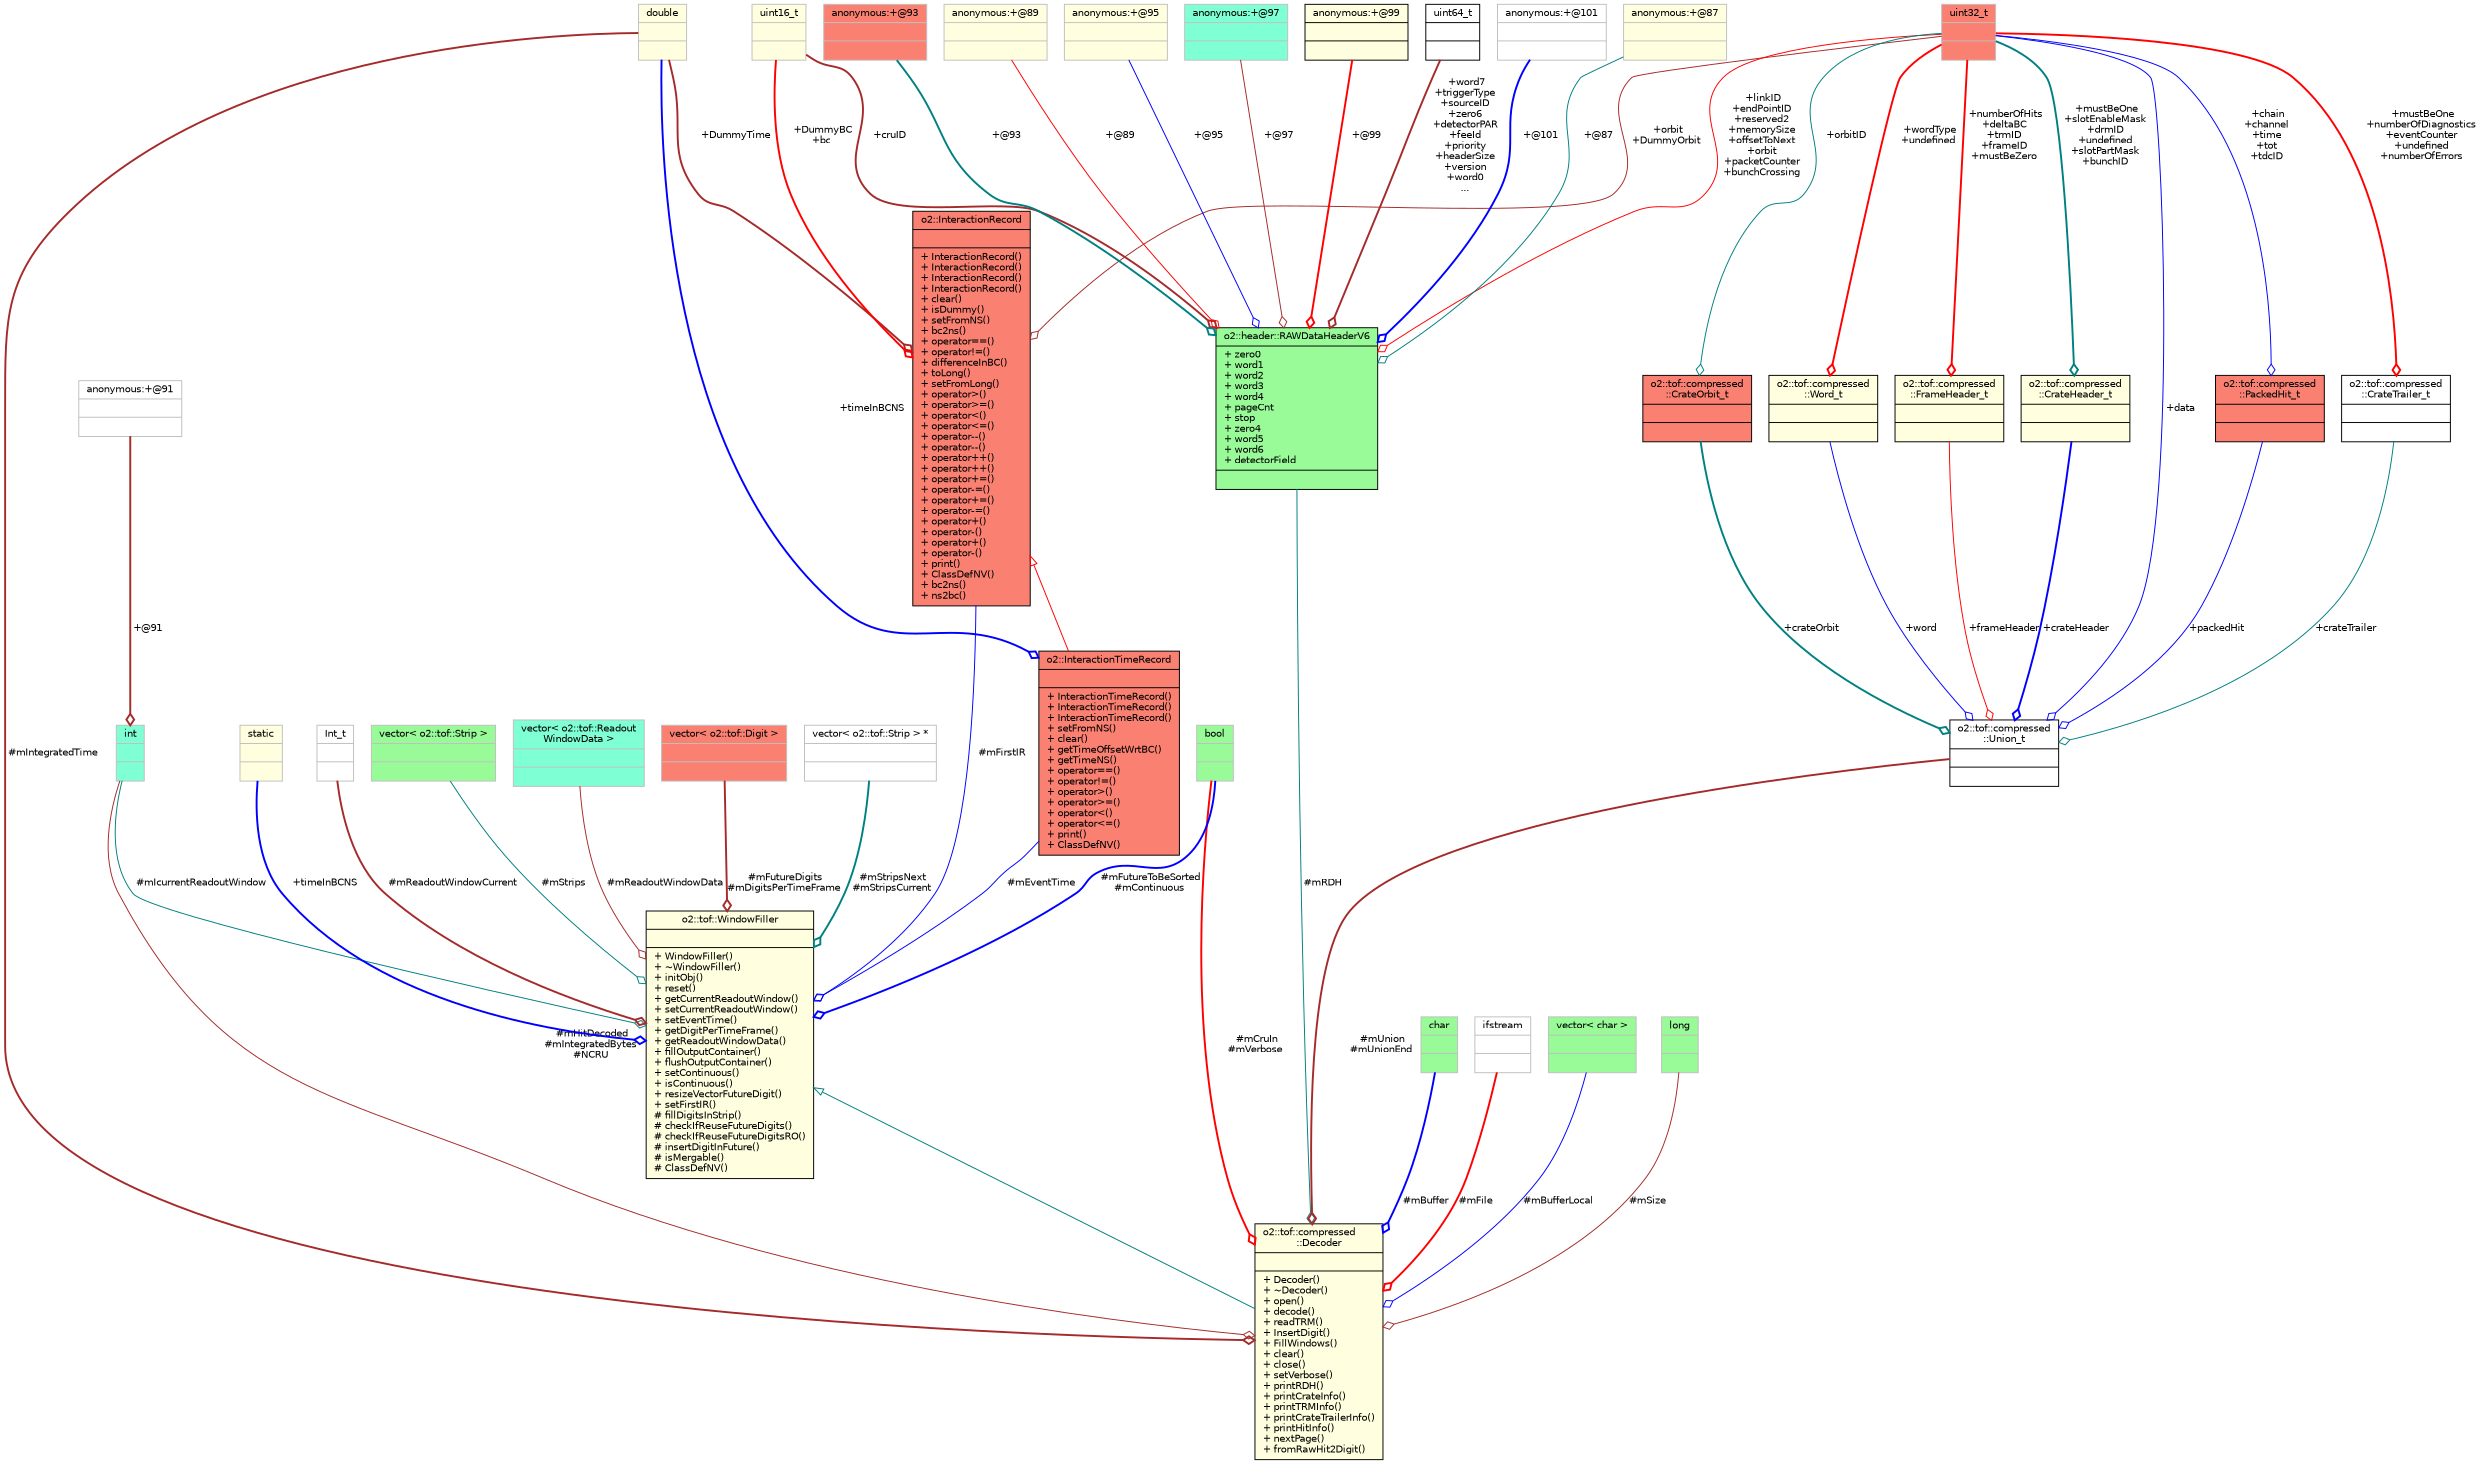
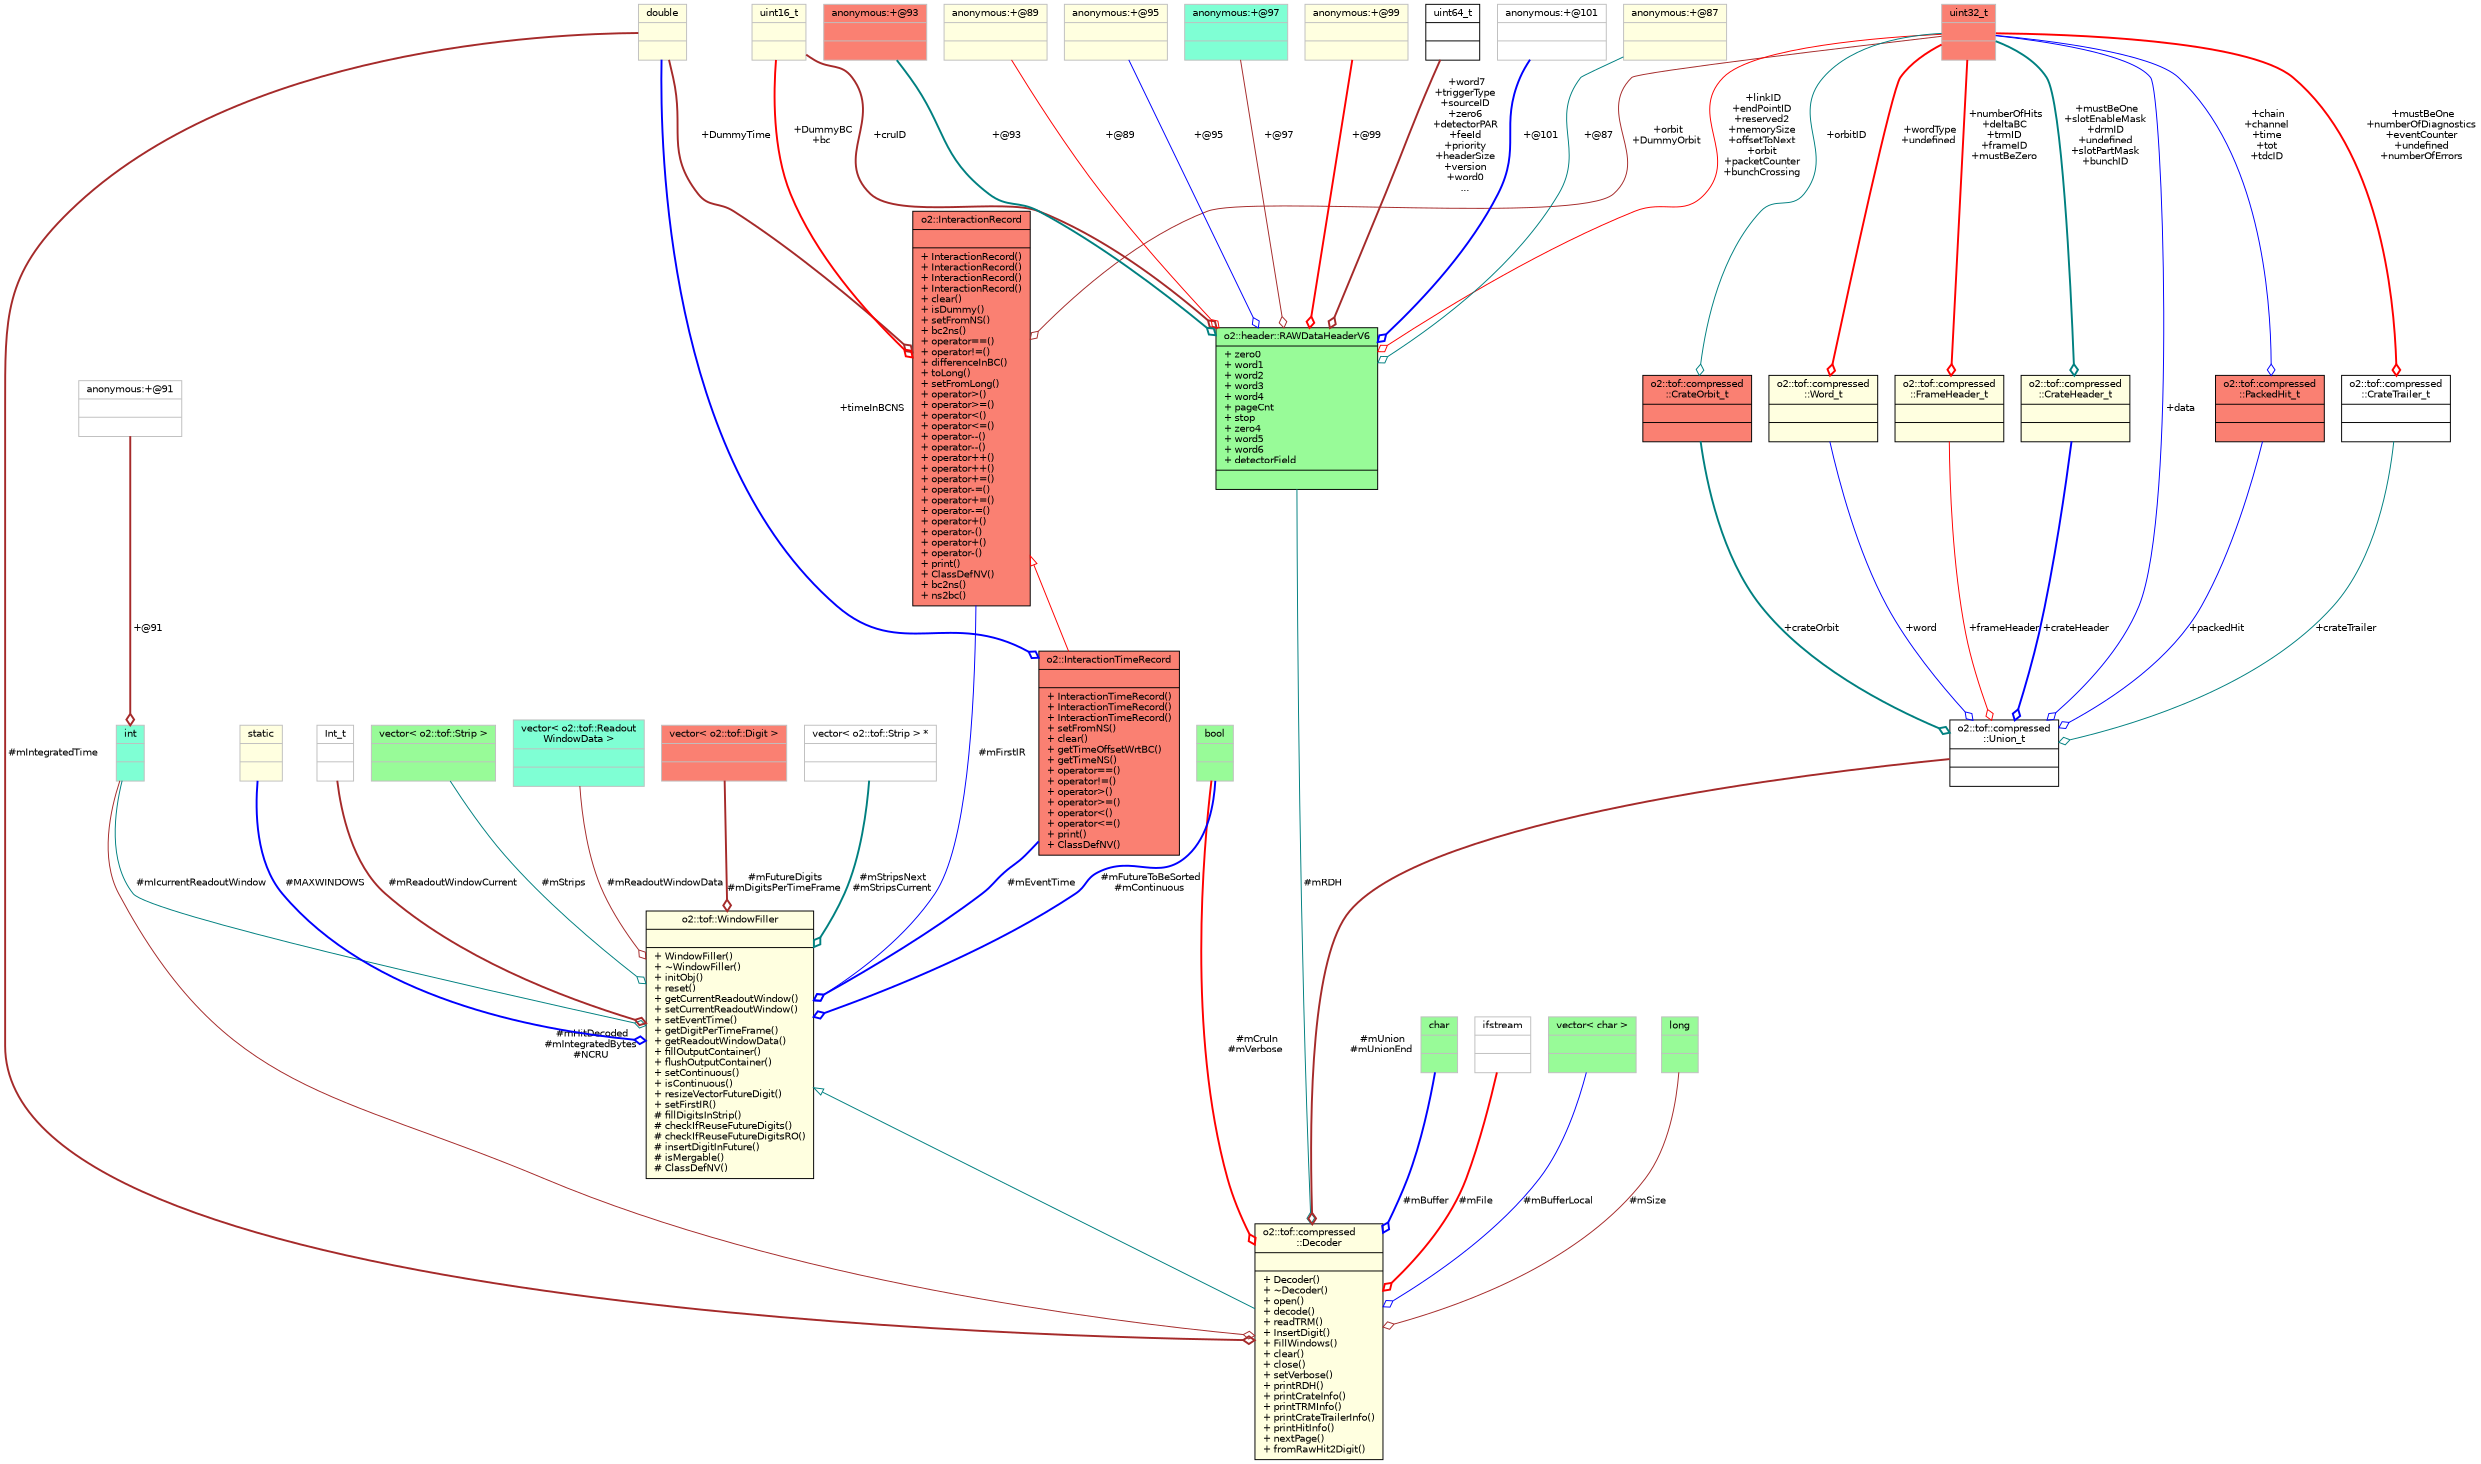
(1357, 32) -> (1357, 32)
(323, 883) -> (323, 883)
(937, 926) -> (937, 926)
